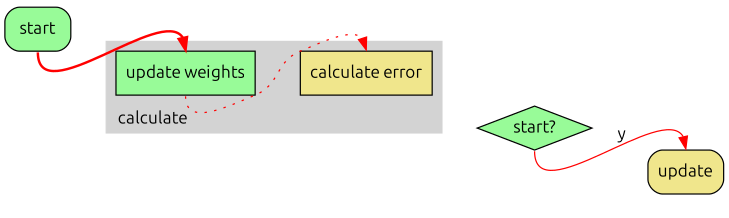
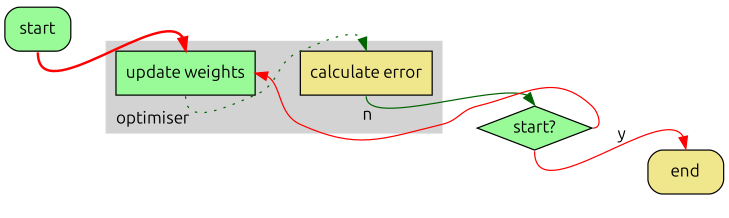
(273, 80) -> (266, 88)
none -> (452, 100)
(153, 119) -> (153, 119)
none -> (453, 120)
(686, 172) -> (686, 172)
